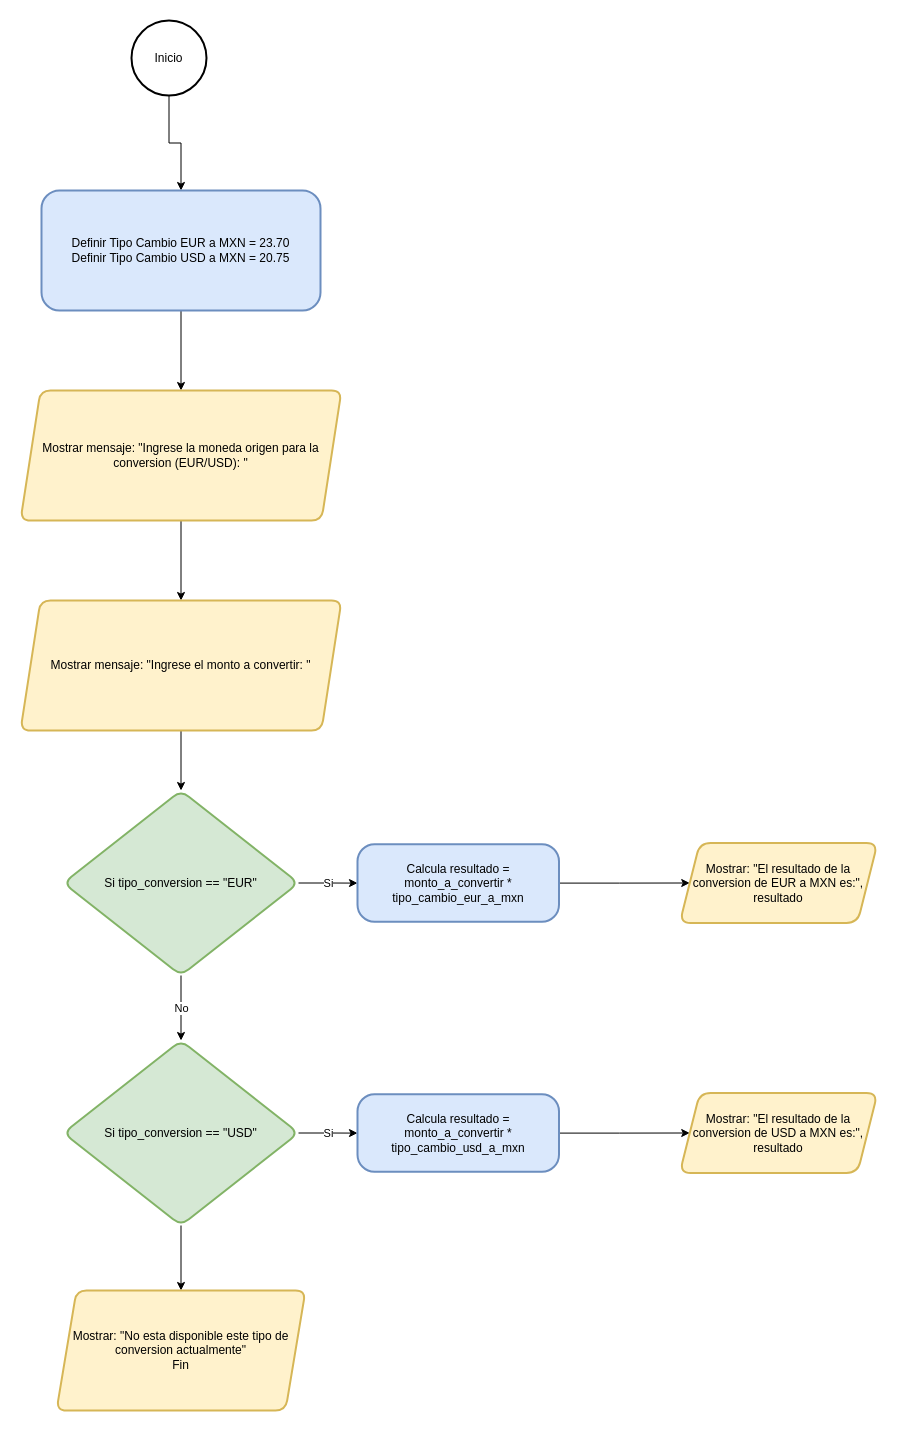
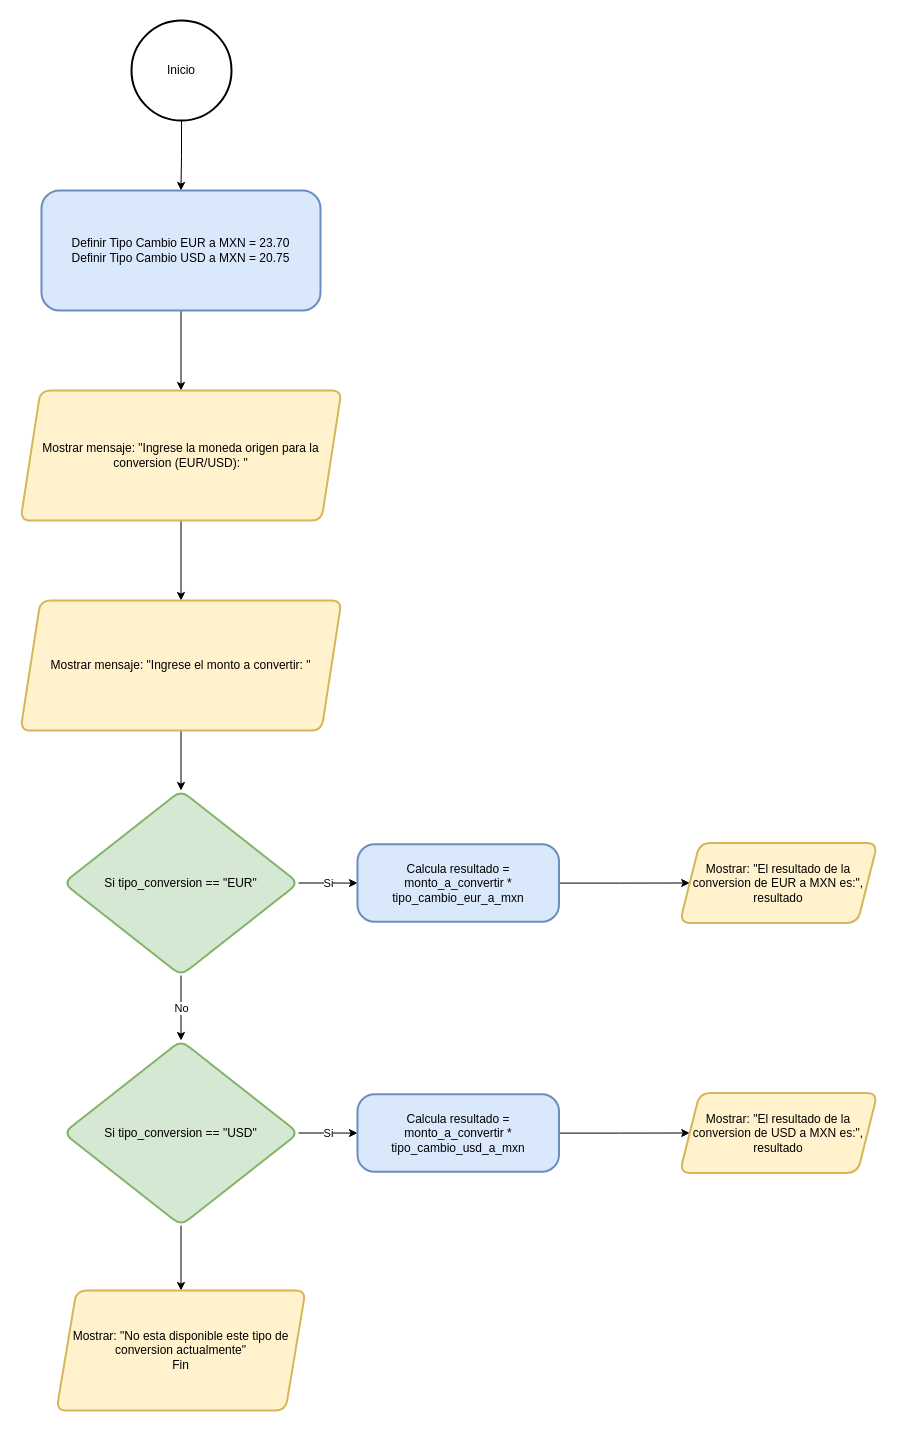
(169, 58) -> (182, 71)
